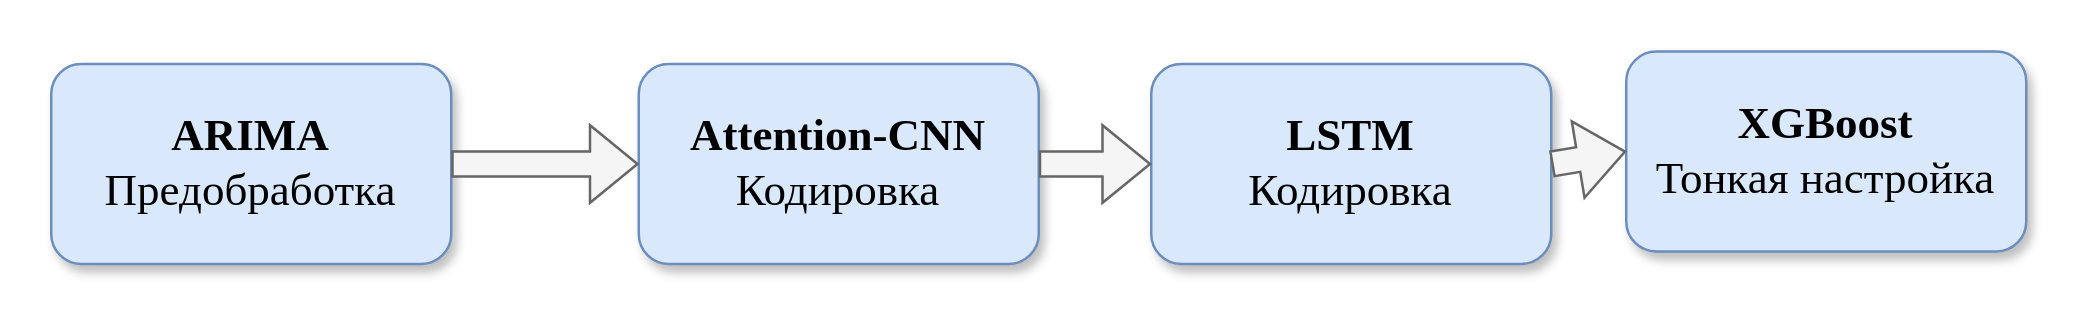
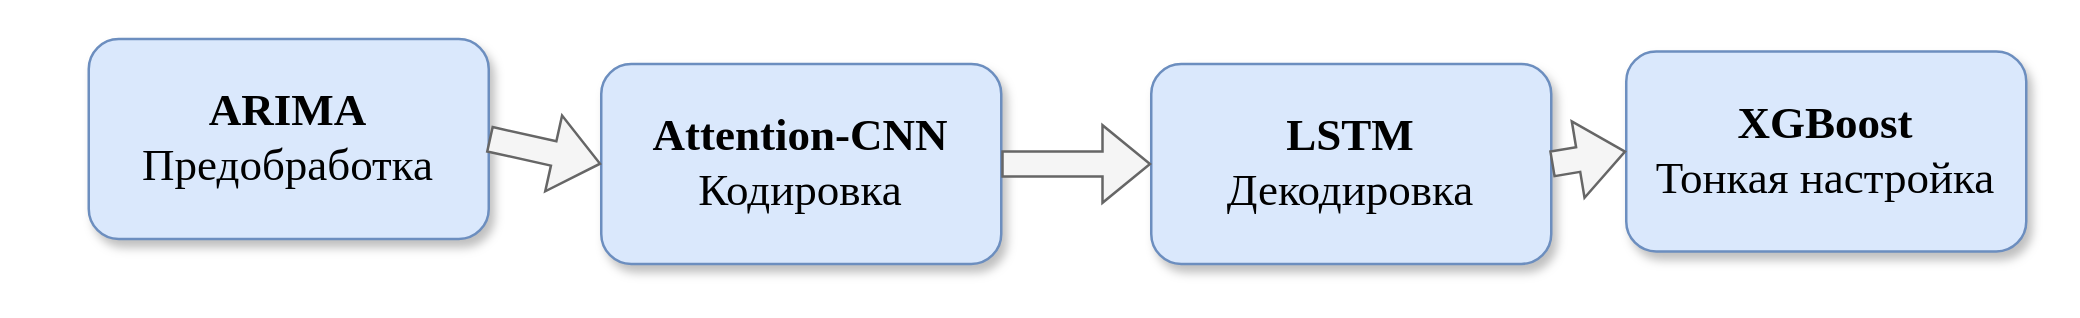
(251, 164) -> (289, 139)
(839, 164) -> (801, 164)
(1351, 164) -> (1351, 164)
